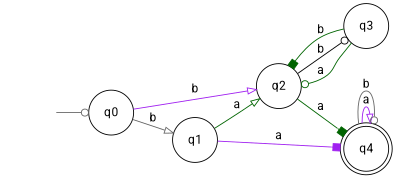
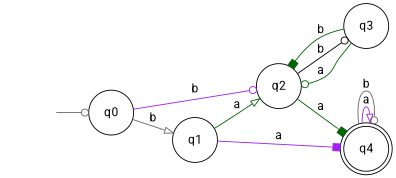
(191, 100) -> (191, 100)
